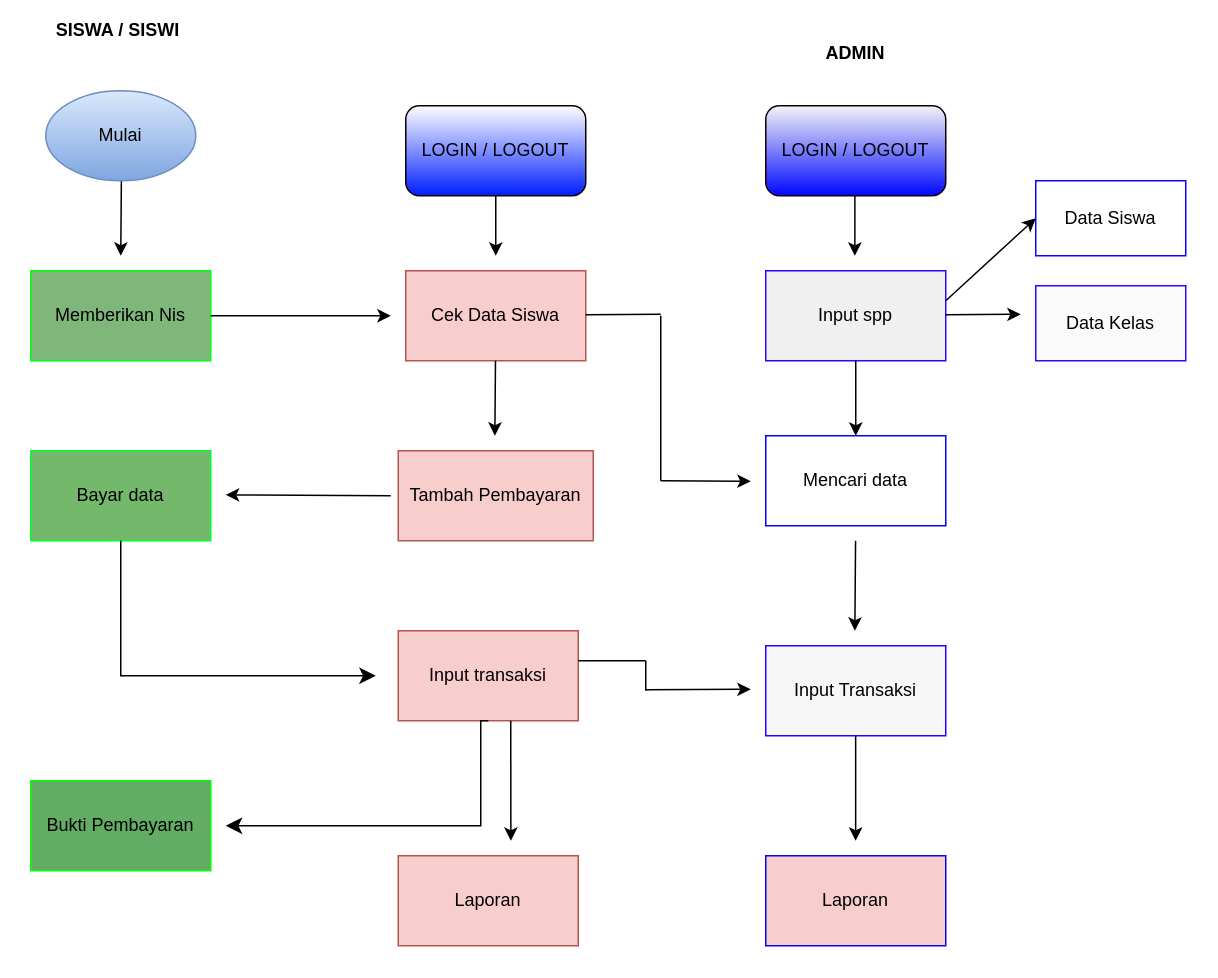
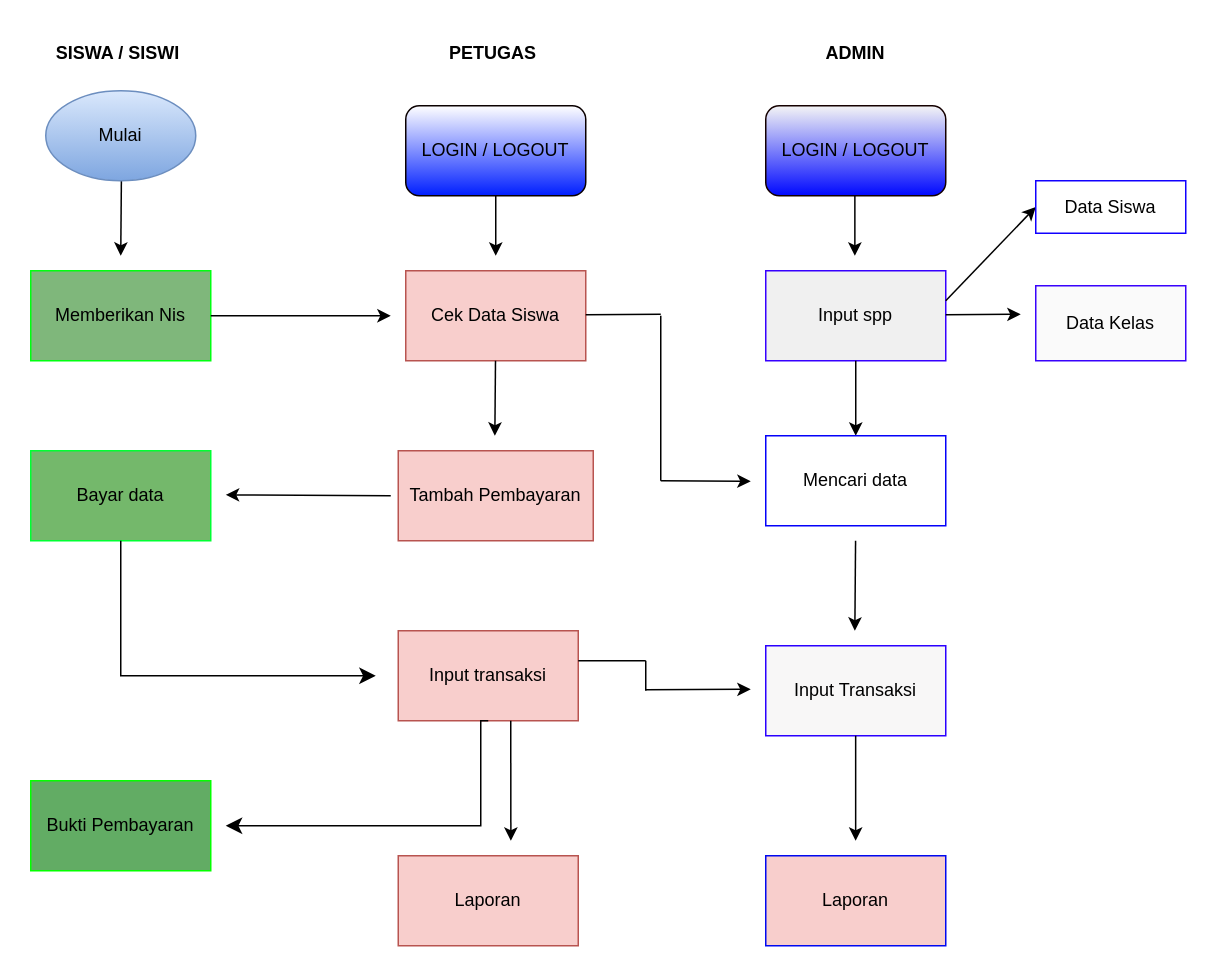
(121, 31) -> (121, 53)
none -> (496, 53)
(1111, 218) -> (1111, 207)
